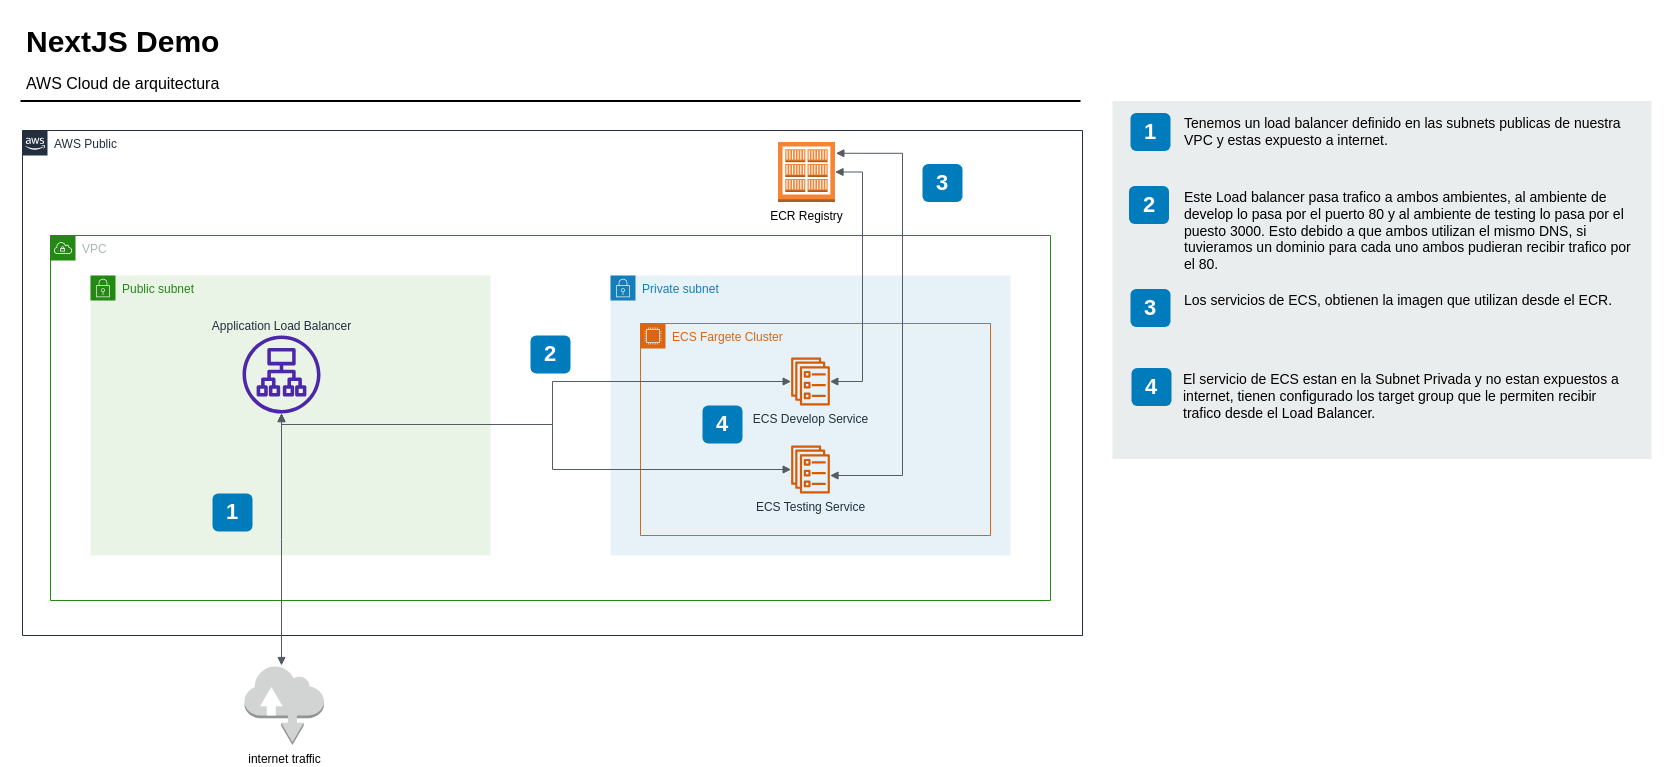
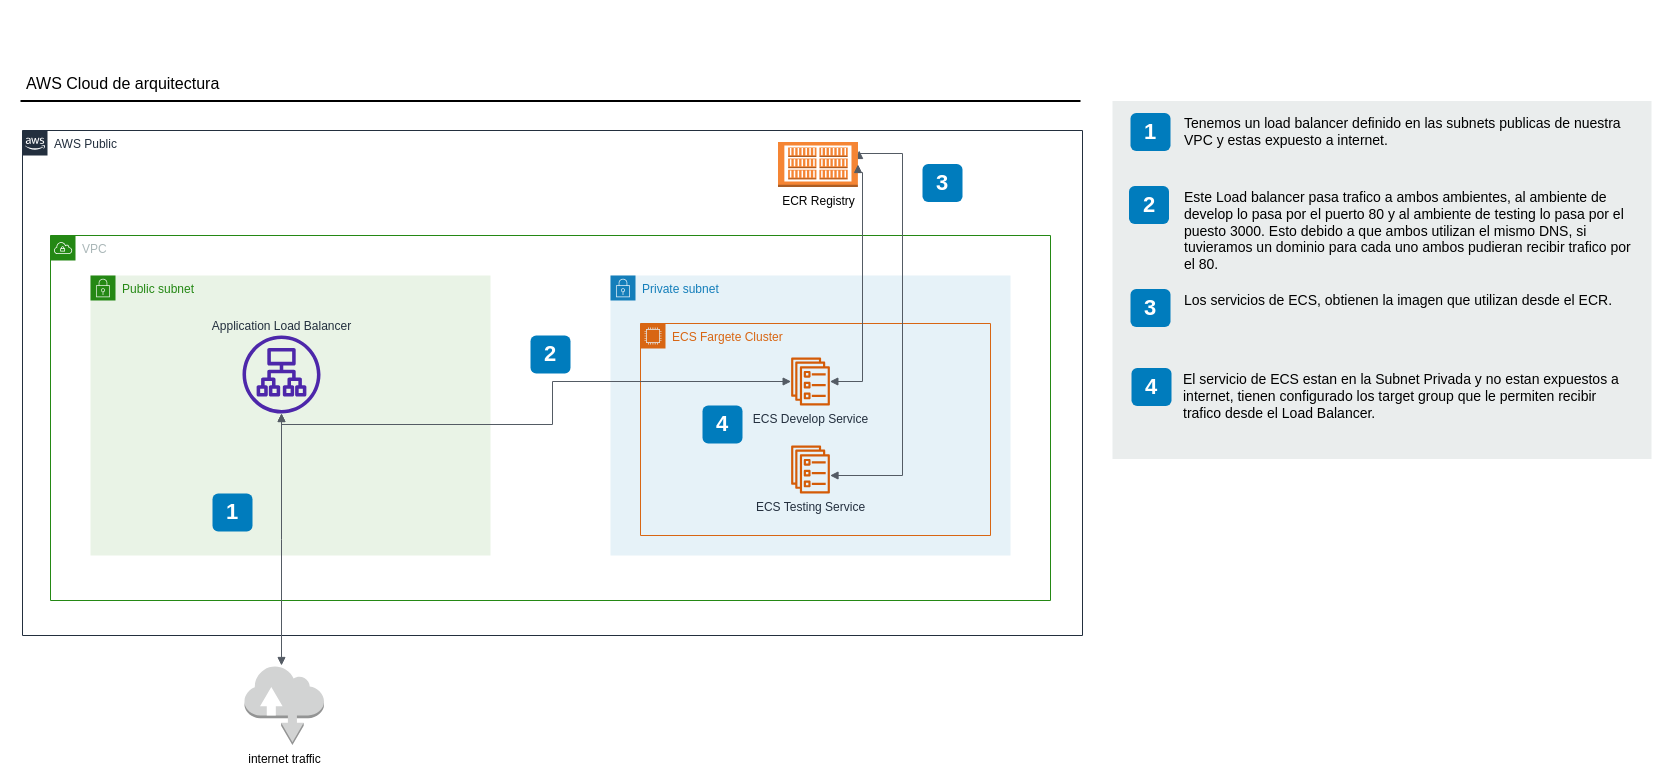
(135, 41) -> none
(807, 172) -> (818, 165)
(646, 470) -> none
